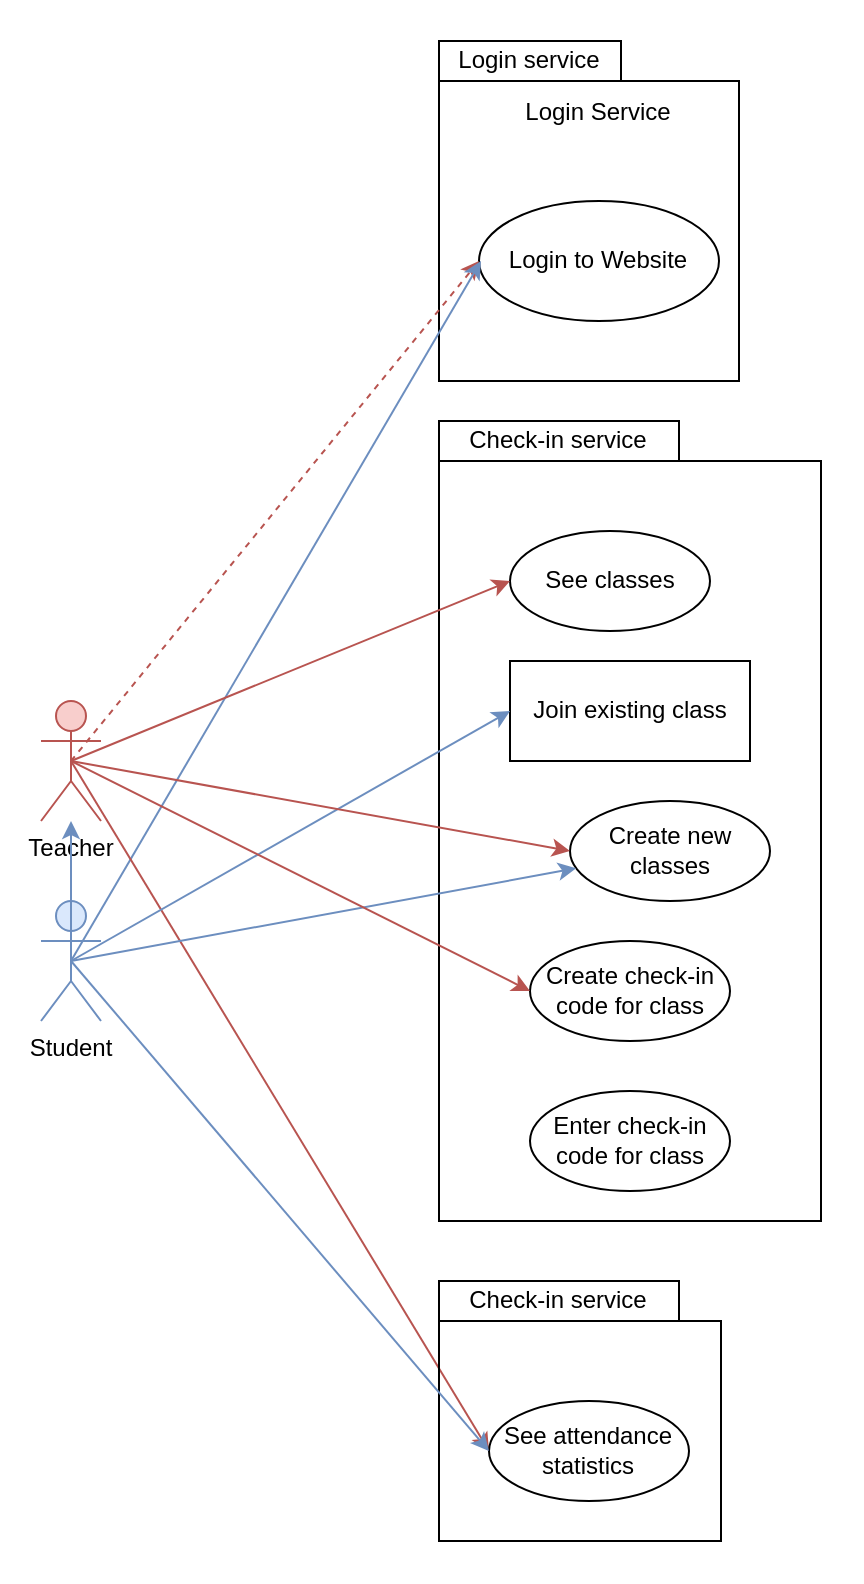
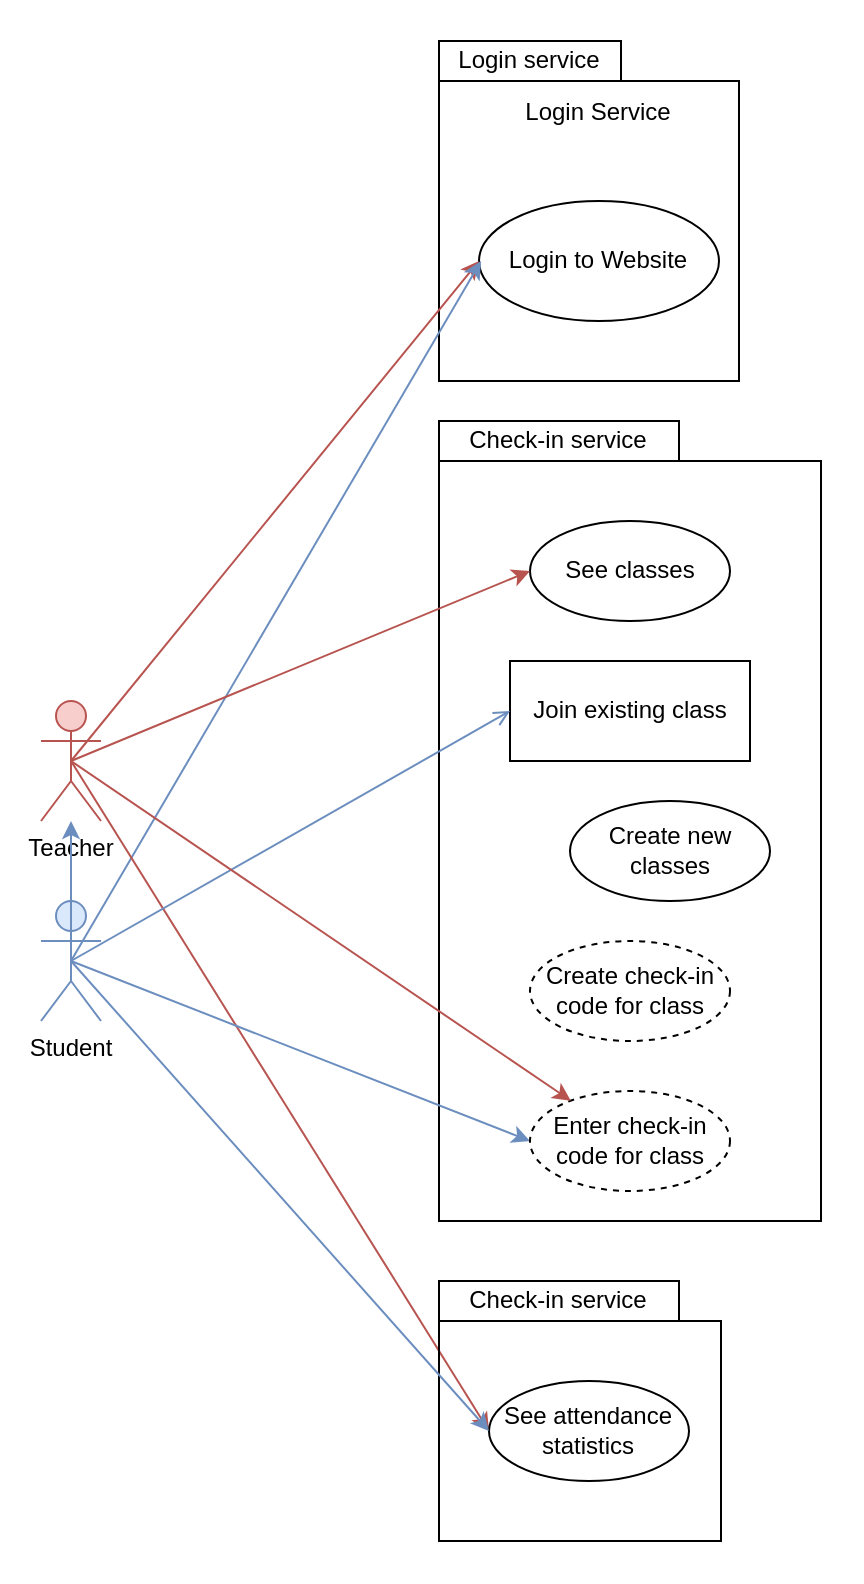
(278, 507) -> (278, 507)
(610, 581) -> (630, 571)
(497, 718) -> (500, 717)
(210, 786) -> none
(262, 857) -> (433, 1007)
(465, 889) -> (380, 1082)
(630, 991) -> (630, 991)
(630, 1141) -> (630, 1141)
(589, 1451) -> (589, 1431)
